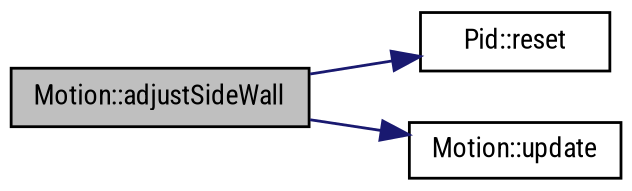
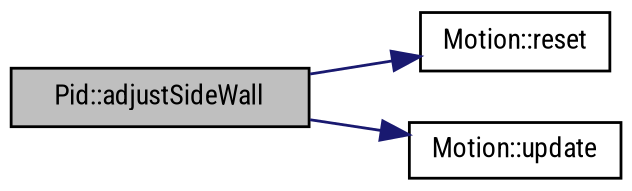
(515, 42) -> (515, 42)
(160, 97) -> (160, 97)
